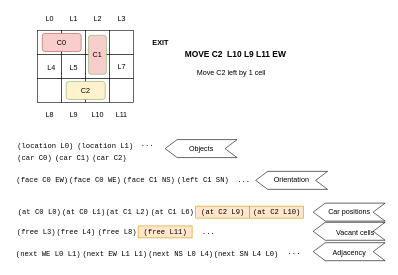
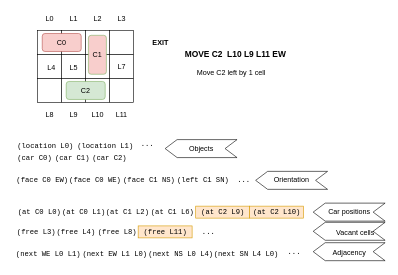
(86, 90) -> (86, 90)
(115, 254) -> (115, 254)
